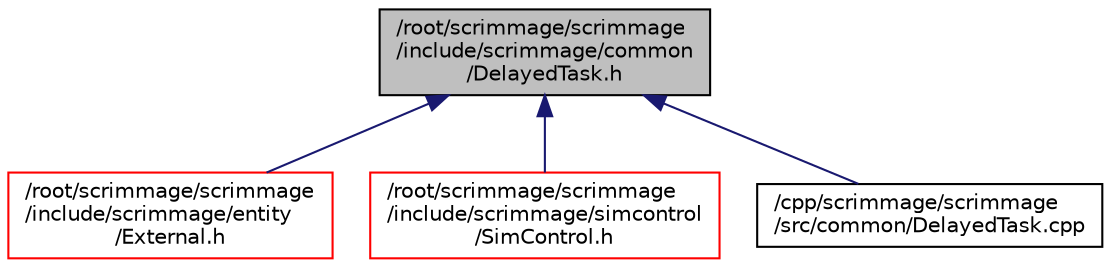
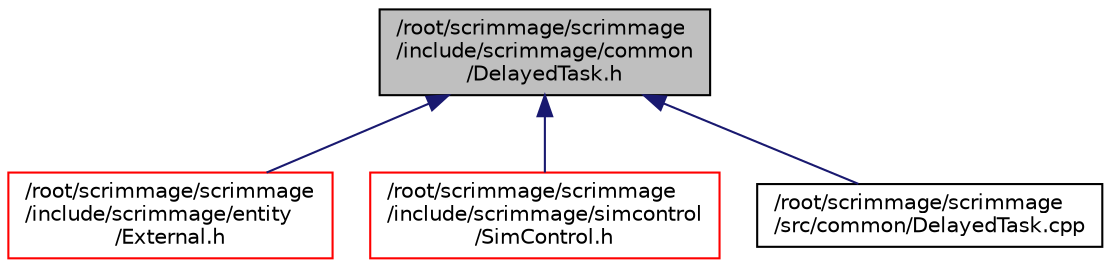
(930, 215) -> (930, 215)
